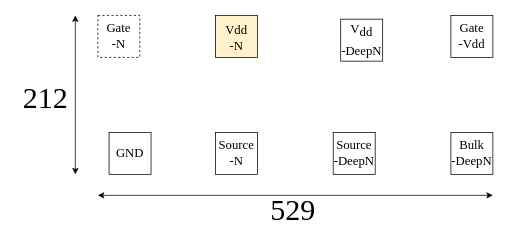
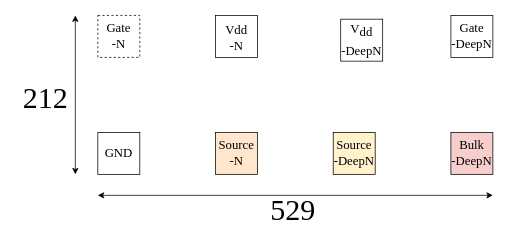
(237, 36) -> (237, 36)
(472, 36) -> (472, 36)
(130, 153) -> (119, 153)
(237, 153) -> (237, 153)
(354, 153) -> (354, 153)
(472, 153) -> (472, 153)
